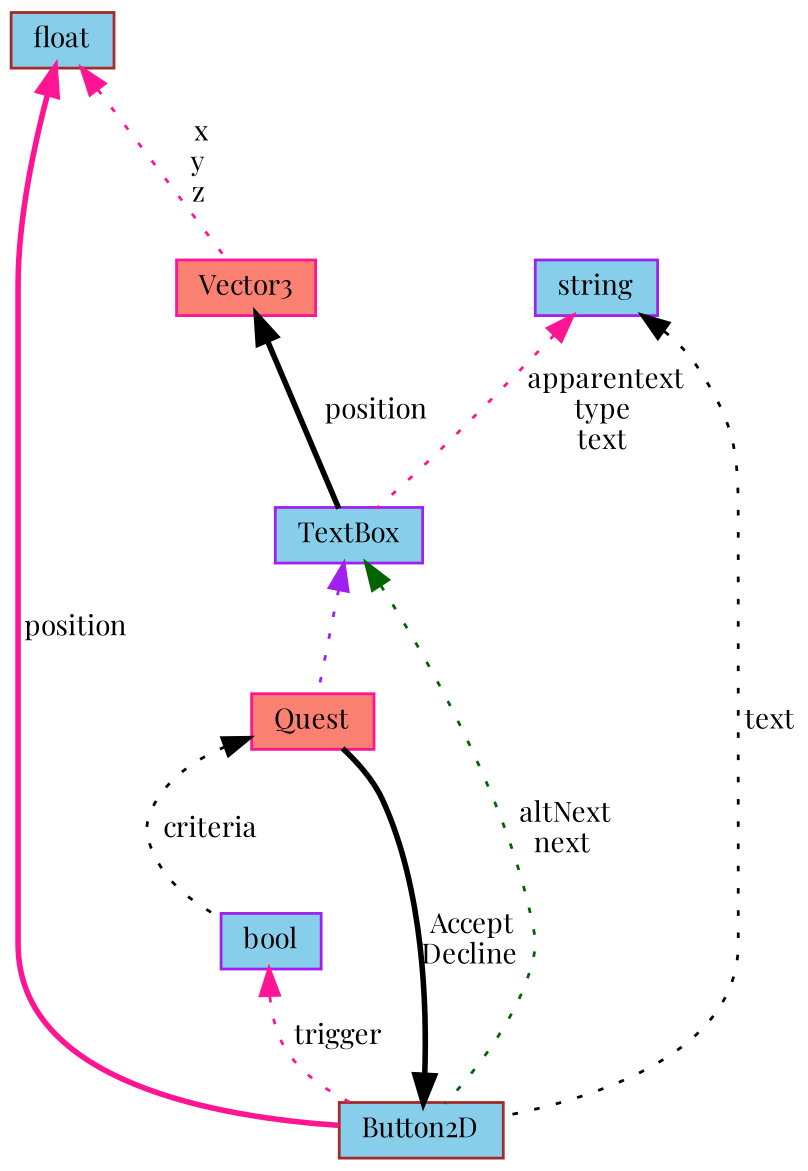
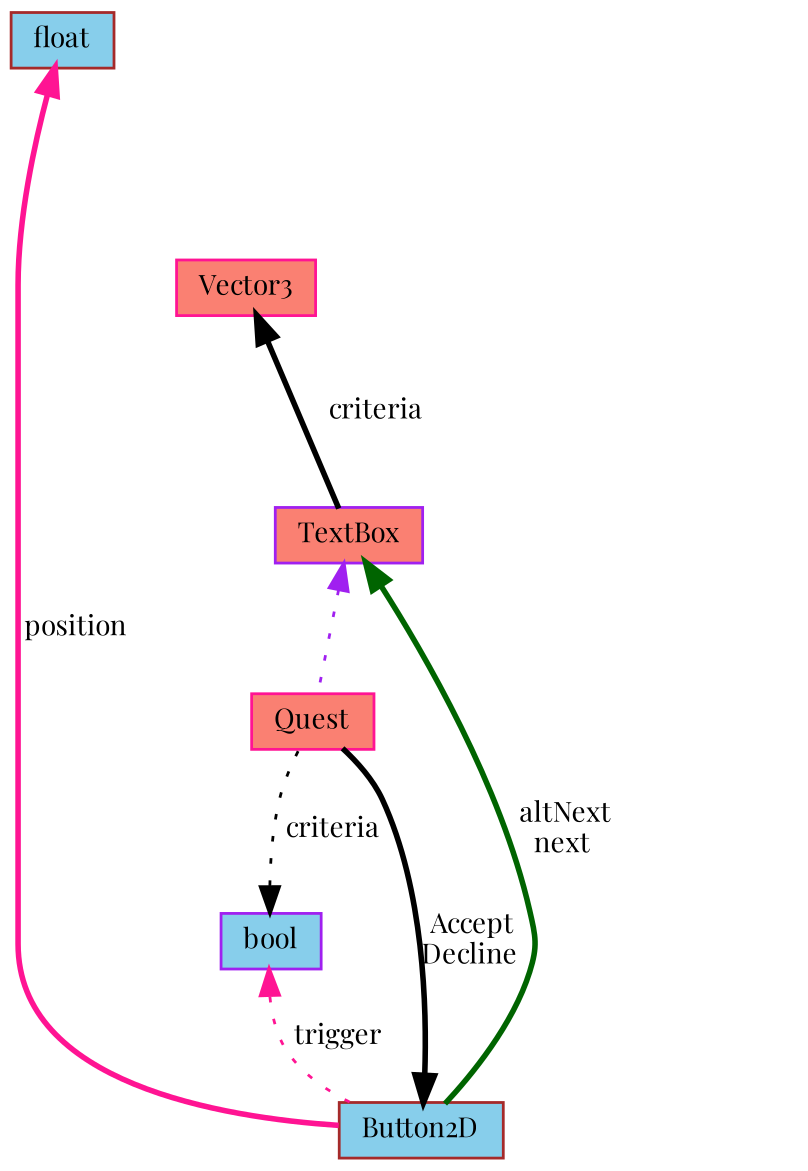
(163, 175) -> none
(596, 288) -> none
(374, 412) -> (374, 412)
(349, 535) -> (349, 535)
(147, 829) -> (276, 815)
(510, 844) -> (510, 844)
